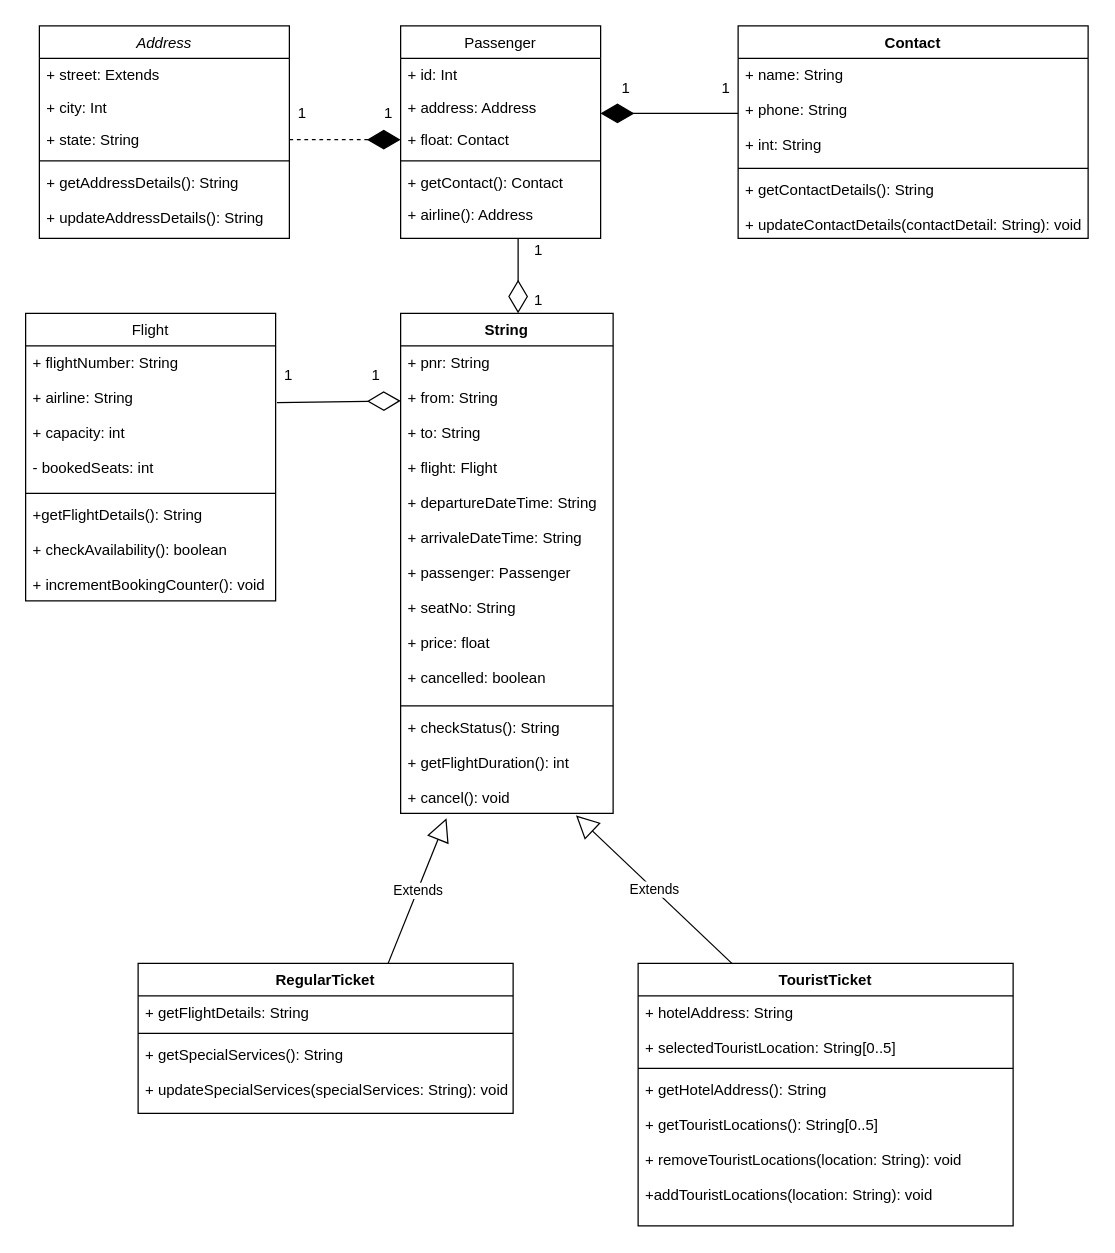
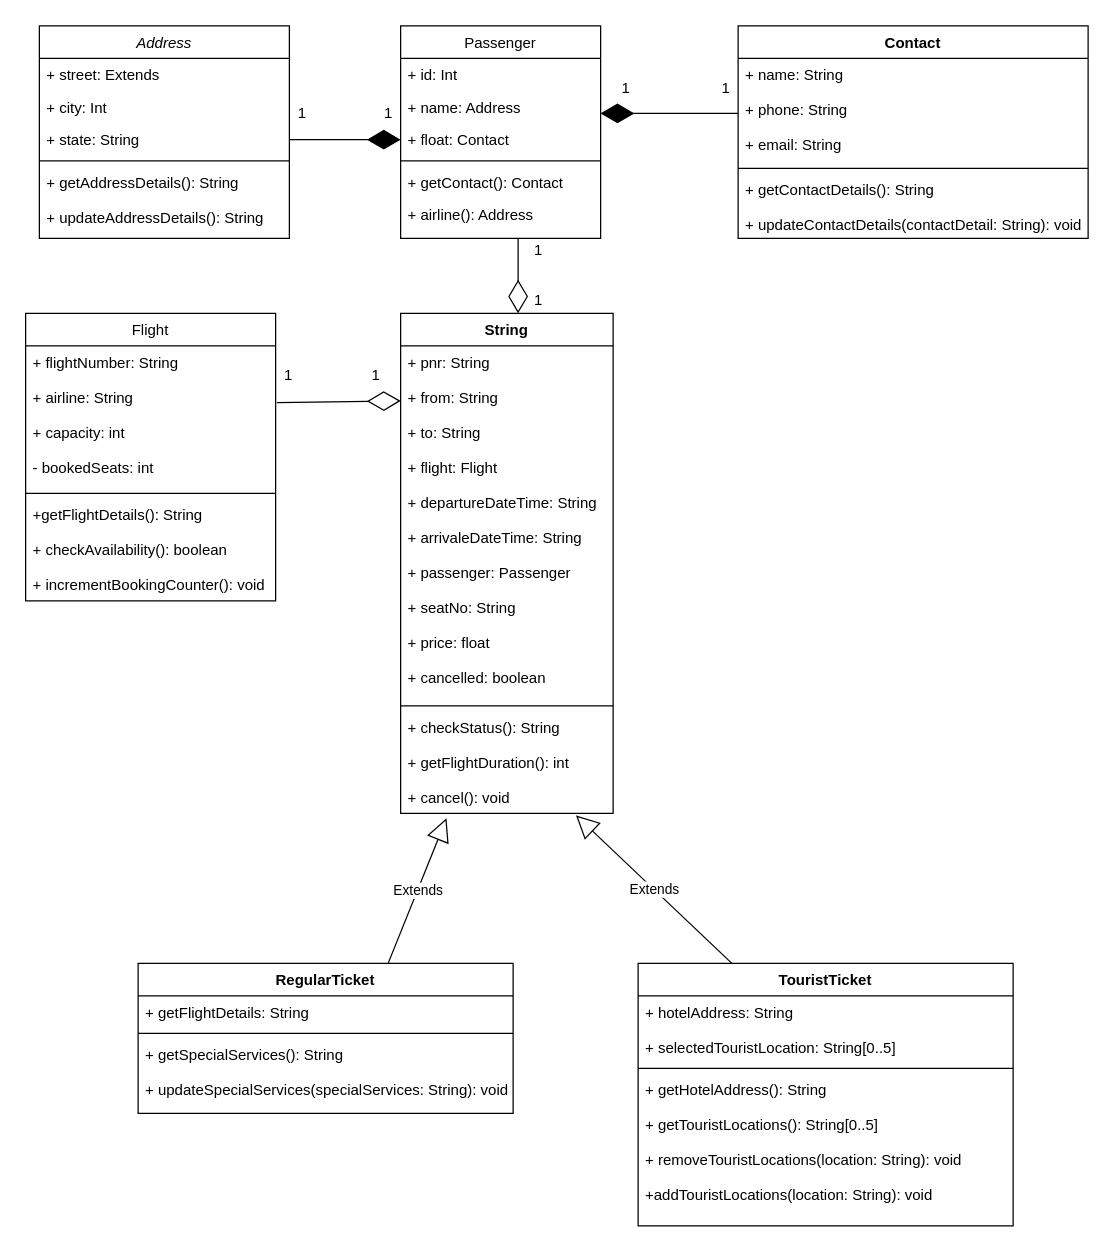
(796, 75) -> (796, 75)
(477, 108) -> (465, 108)
(326, 139) -> (326, 139)
